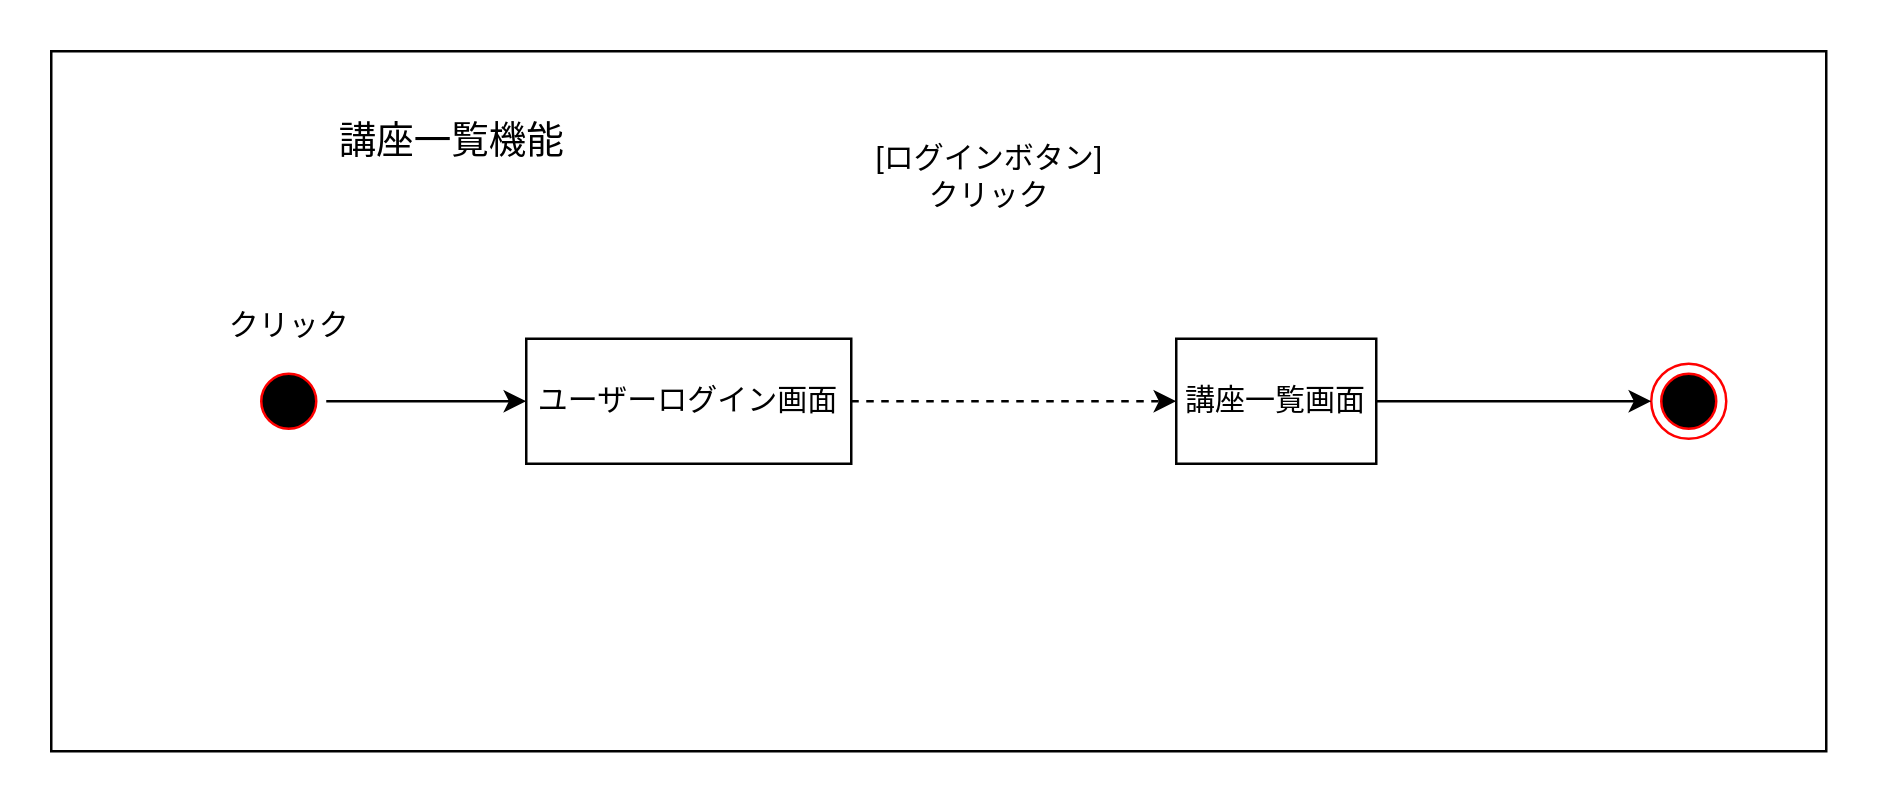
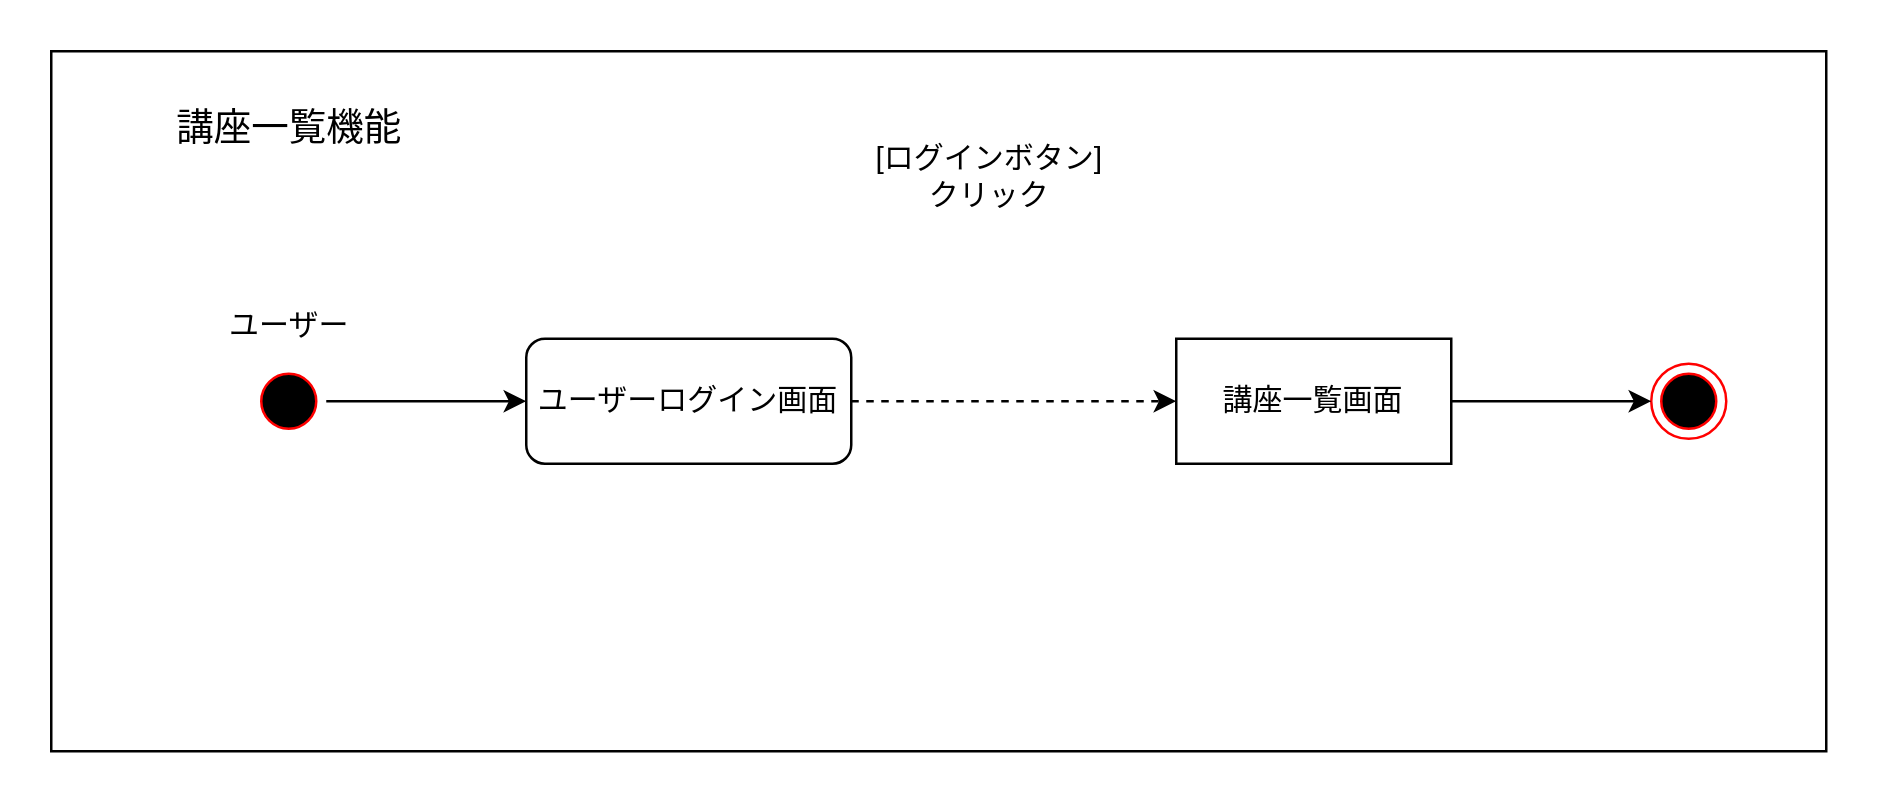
(451, 139) -> (289, 126)
(290, 326) -> (290, 326)
(689, 401) -> (689, 401)
(1276, 401) -> (1314, 401)
